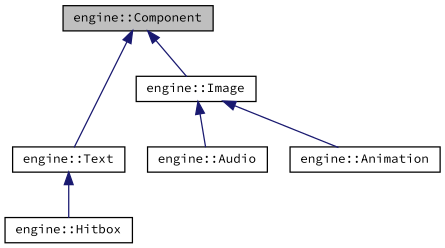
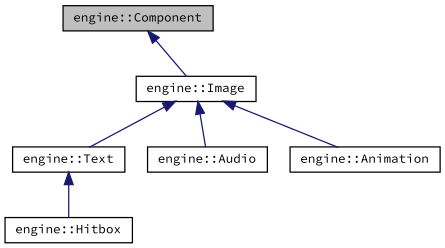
(101, 95) -> (127, 127)
